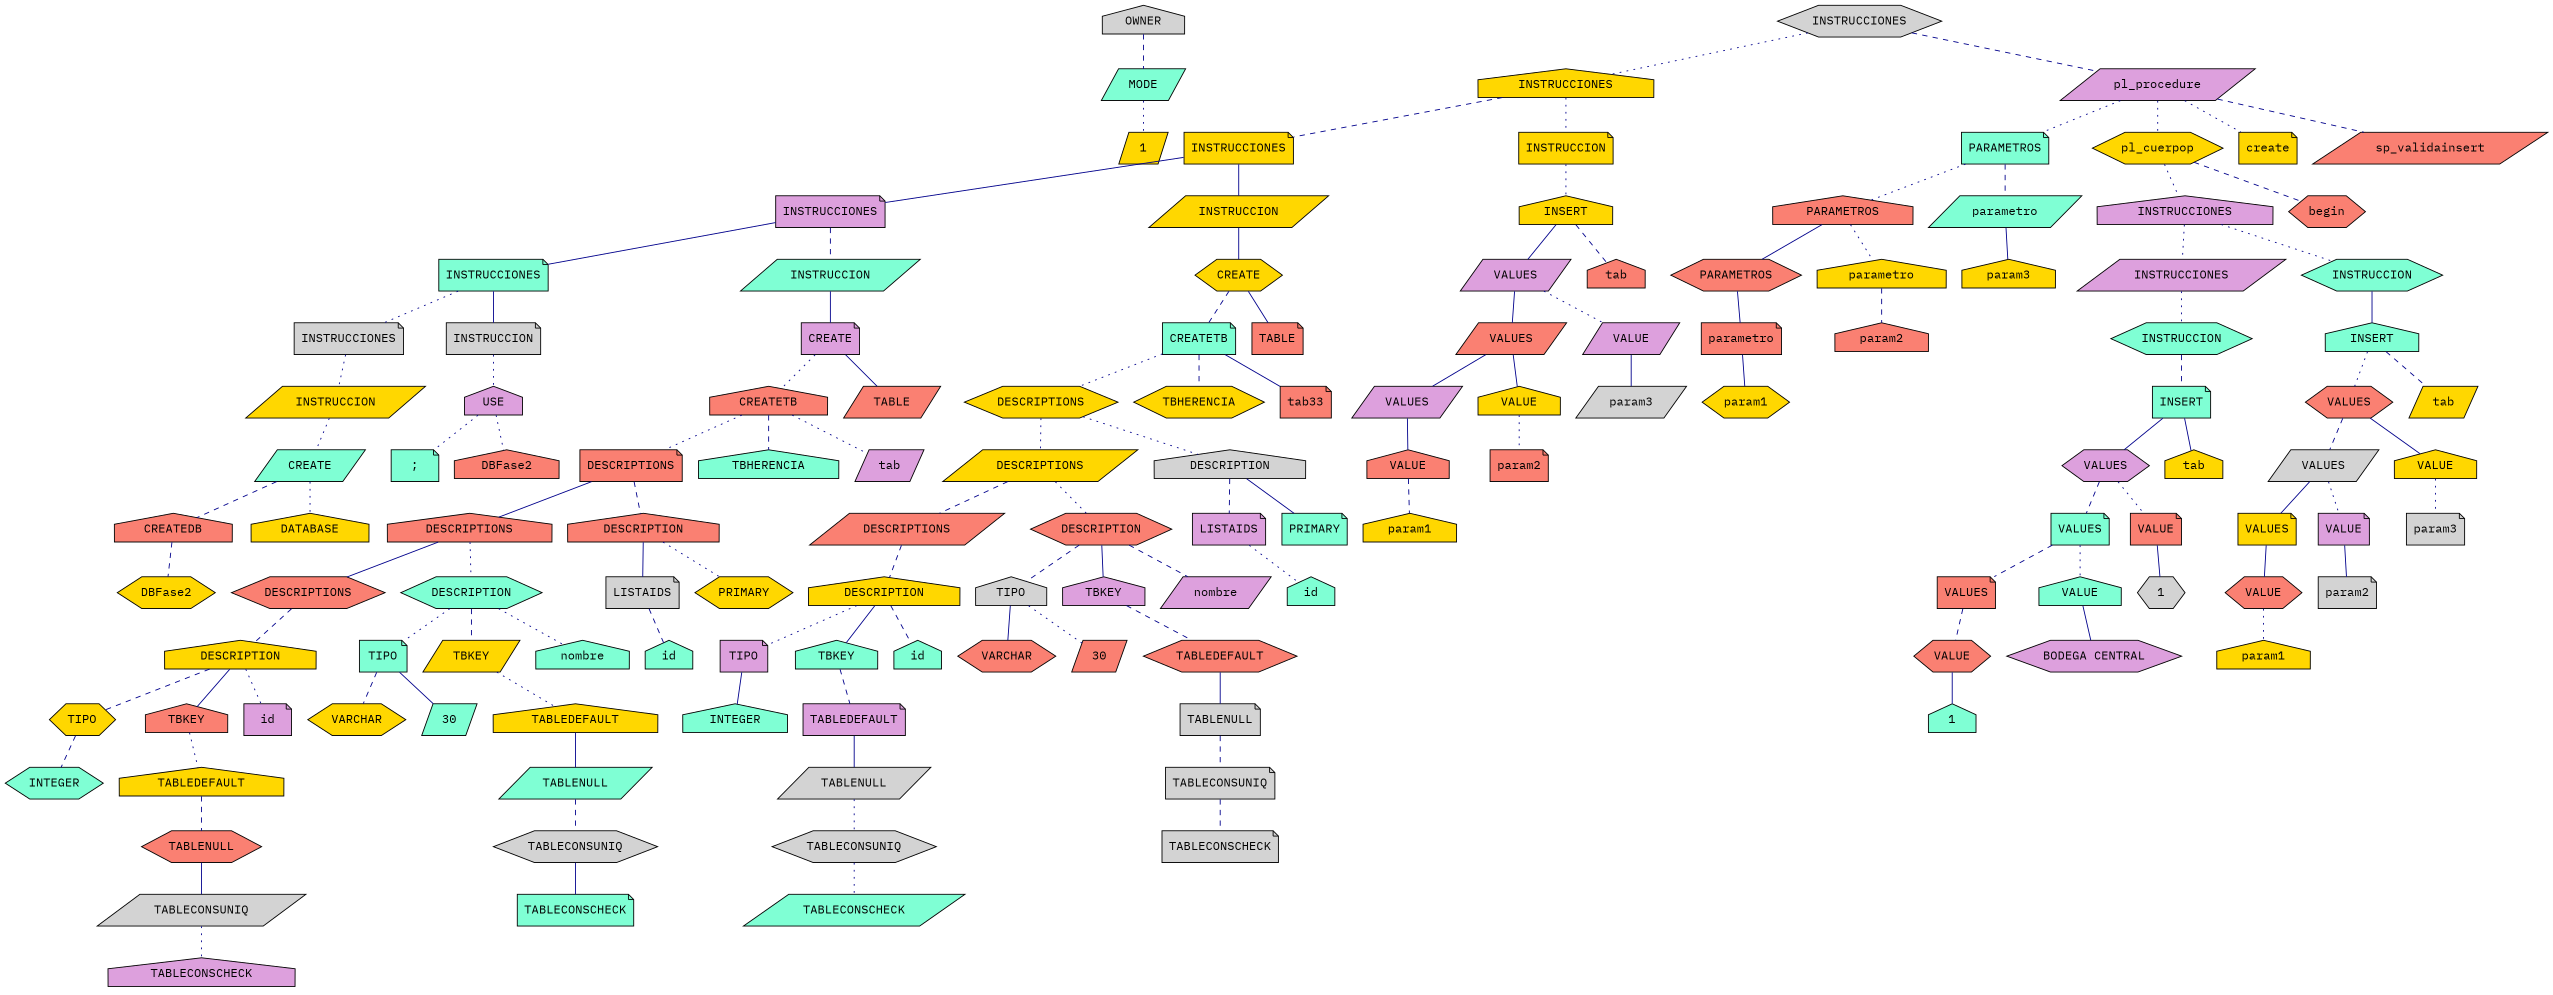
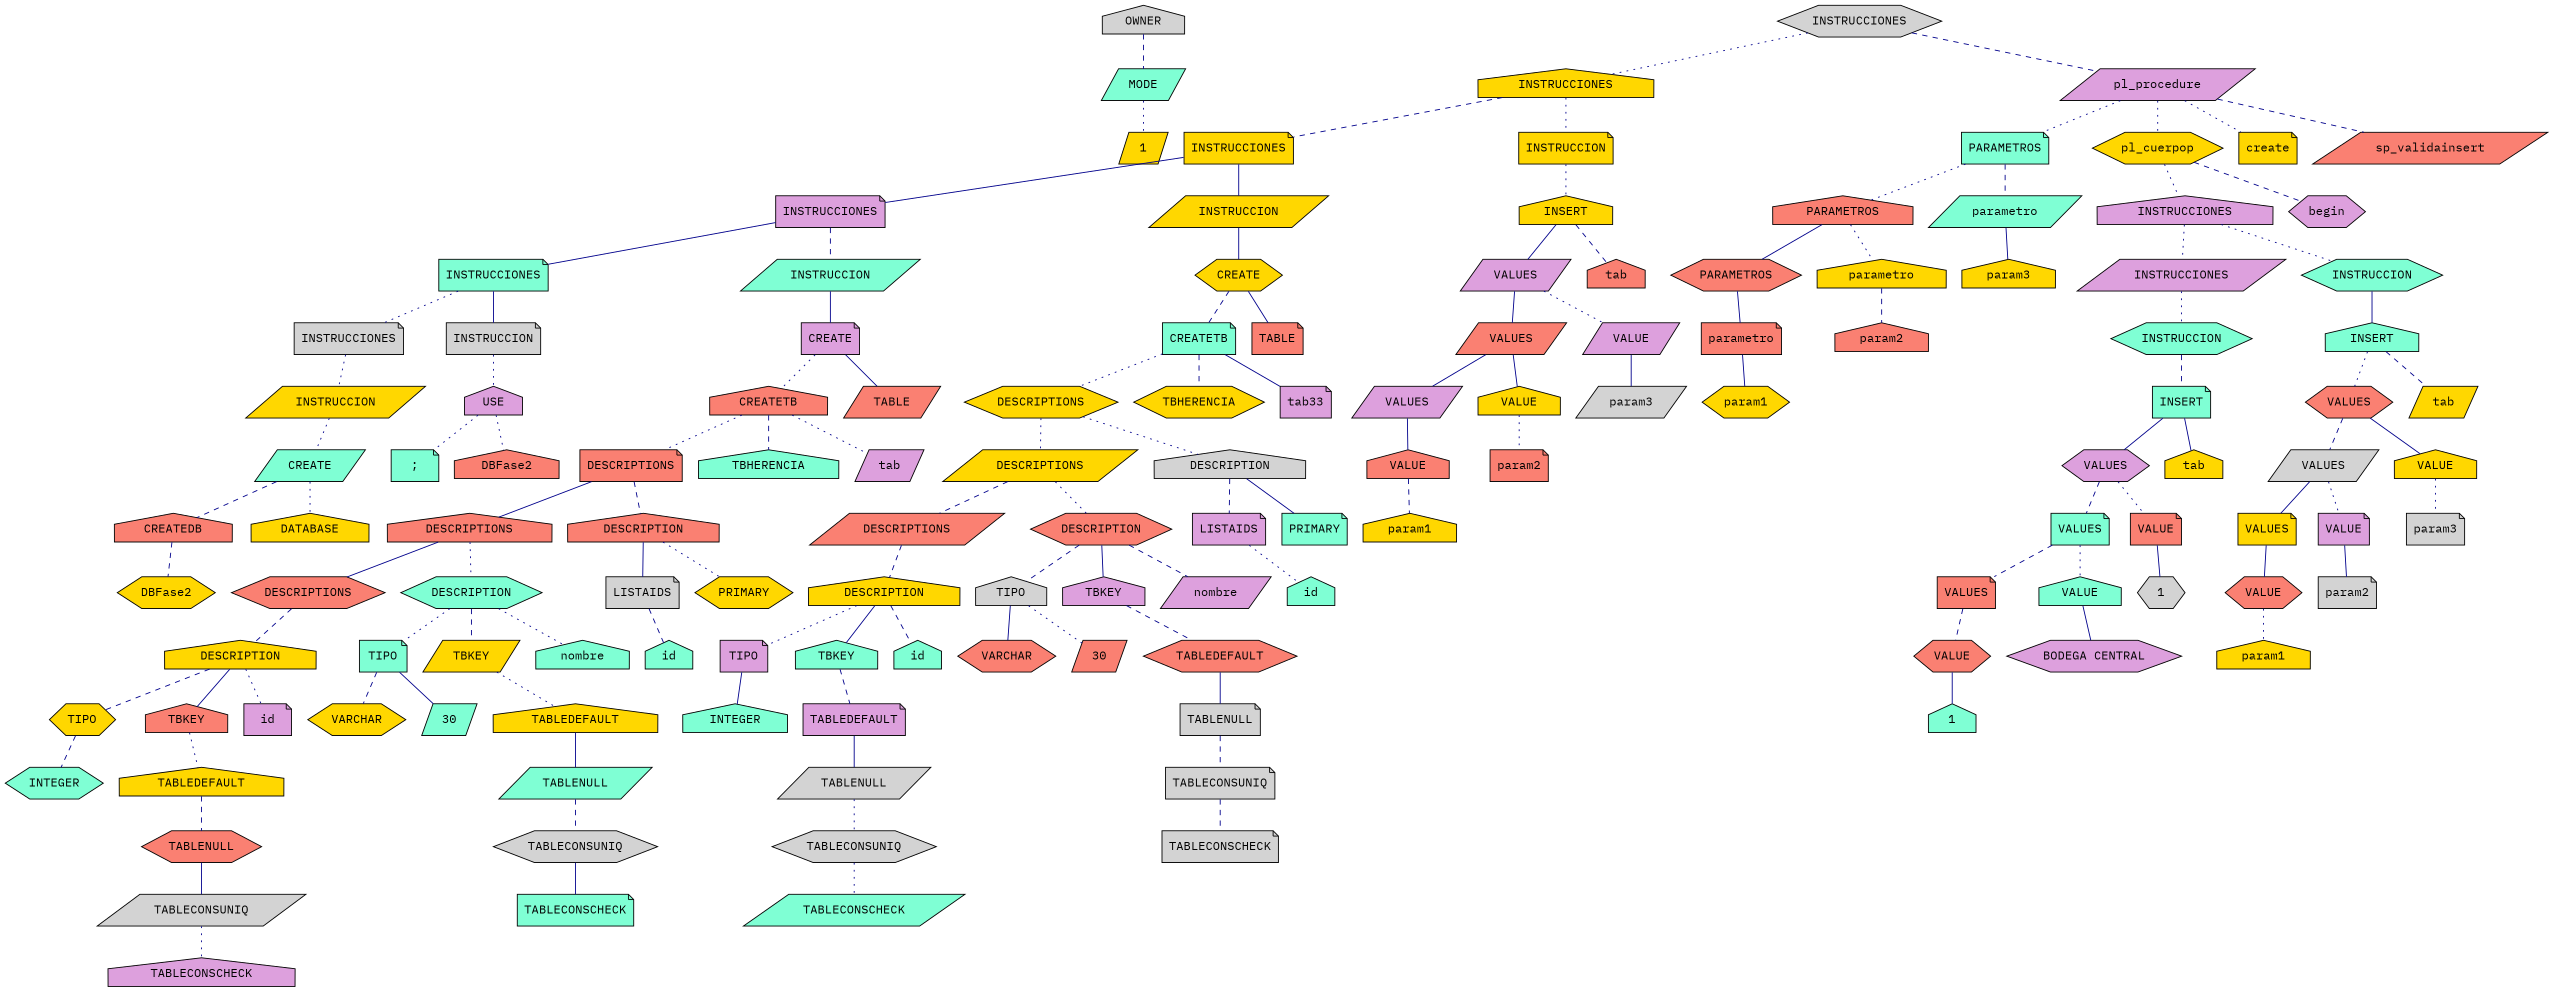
(2327, 212) -> (2327, 212)
(1306, 402) -> (1306, 402)
